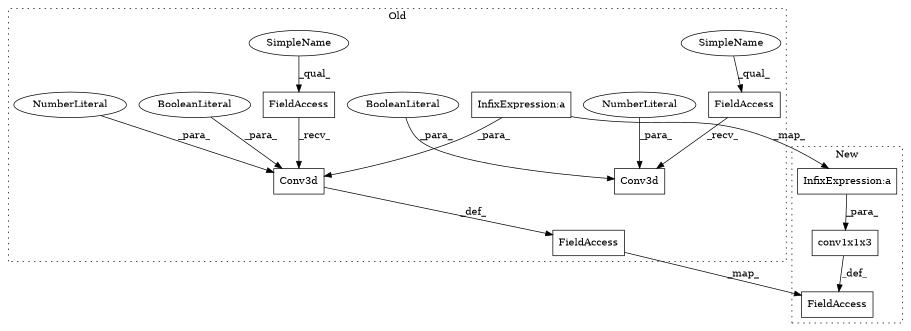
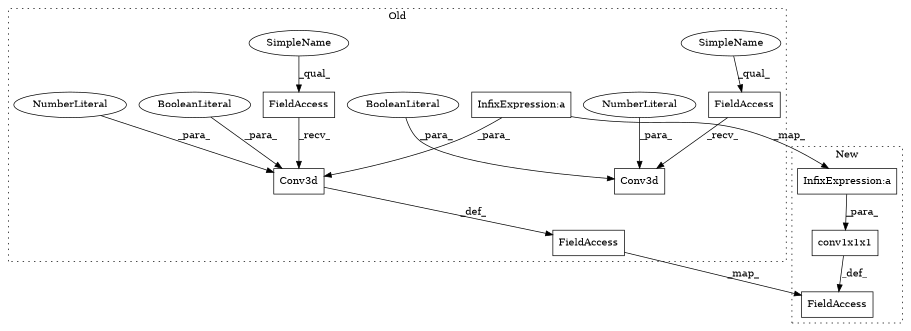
(845, 243) -> (845, 243)
